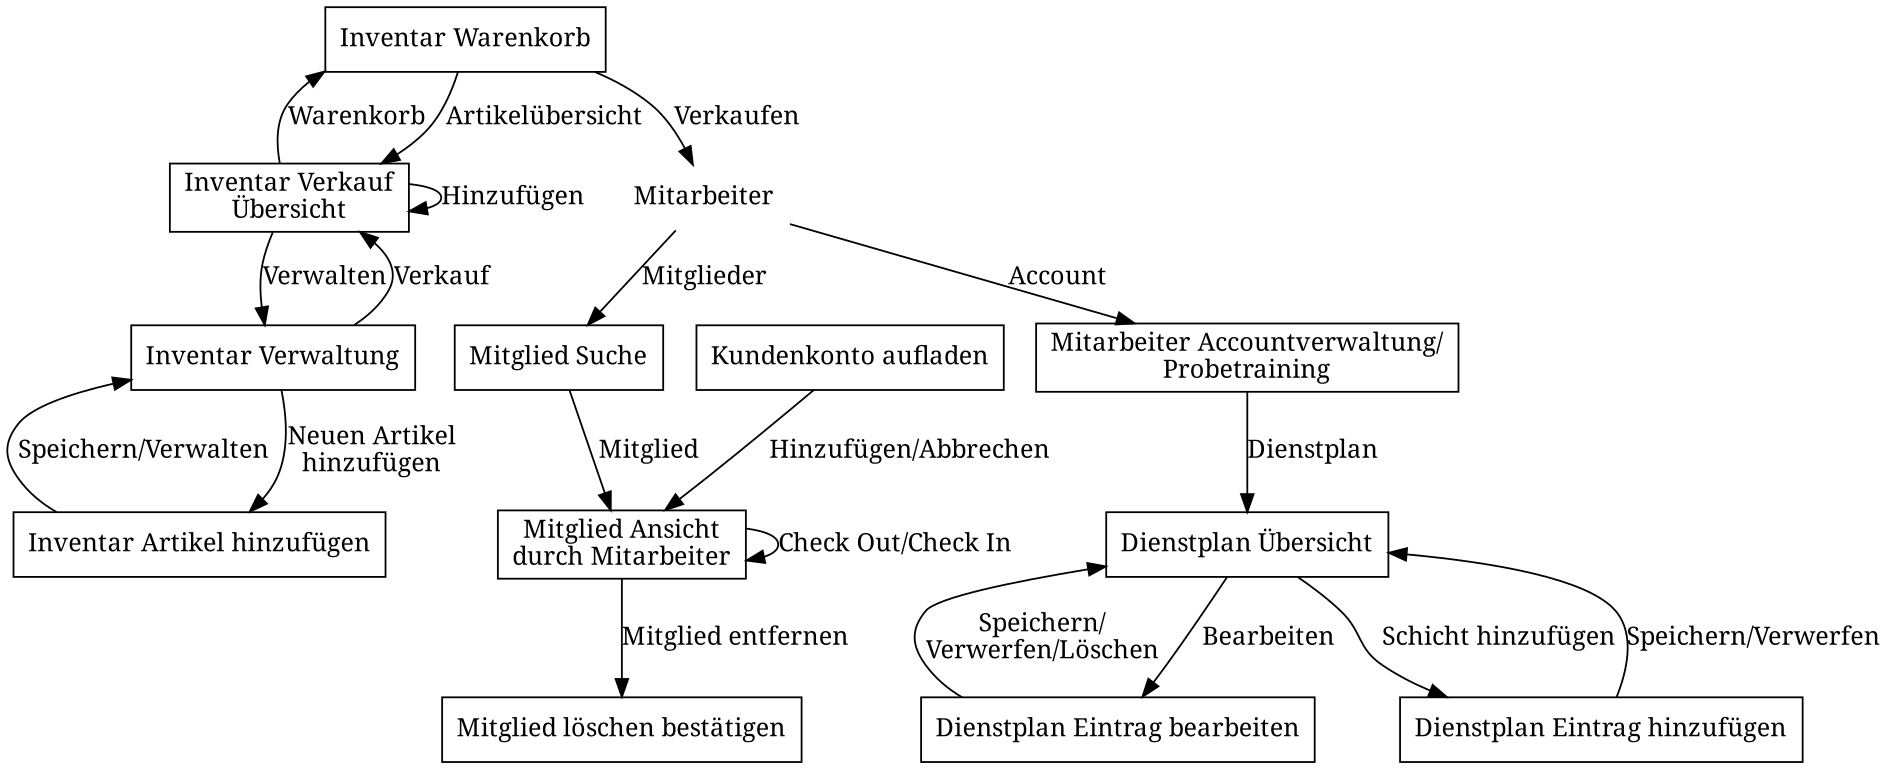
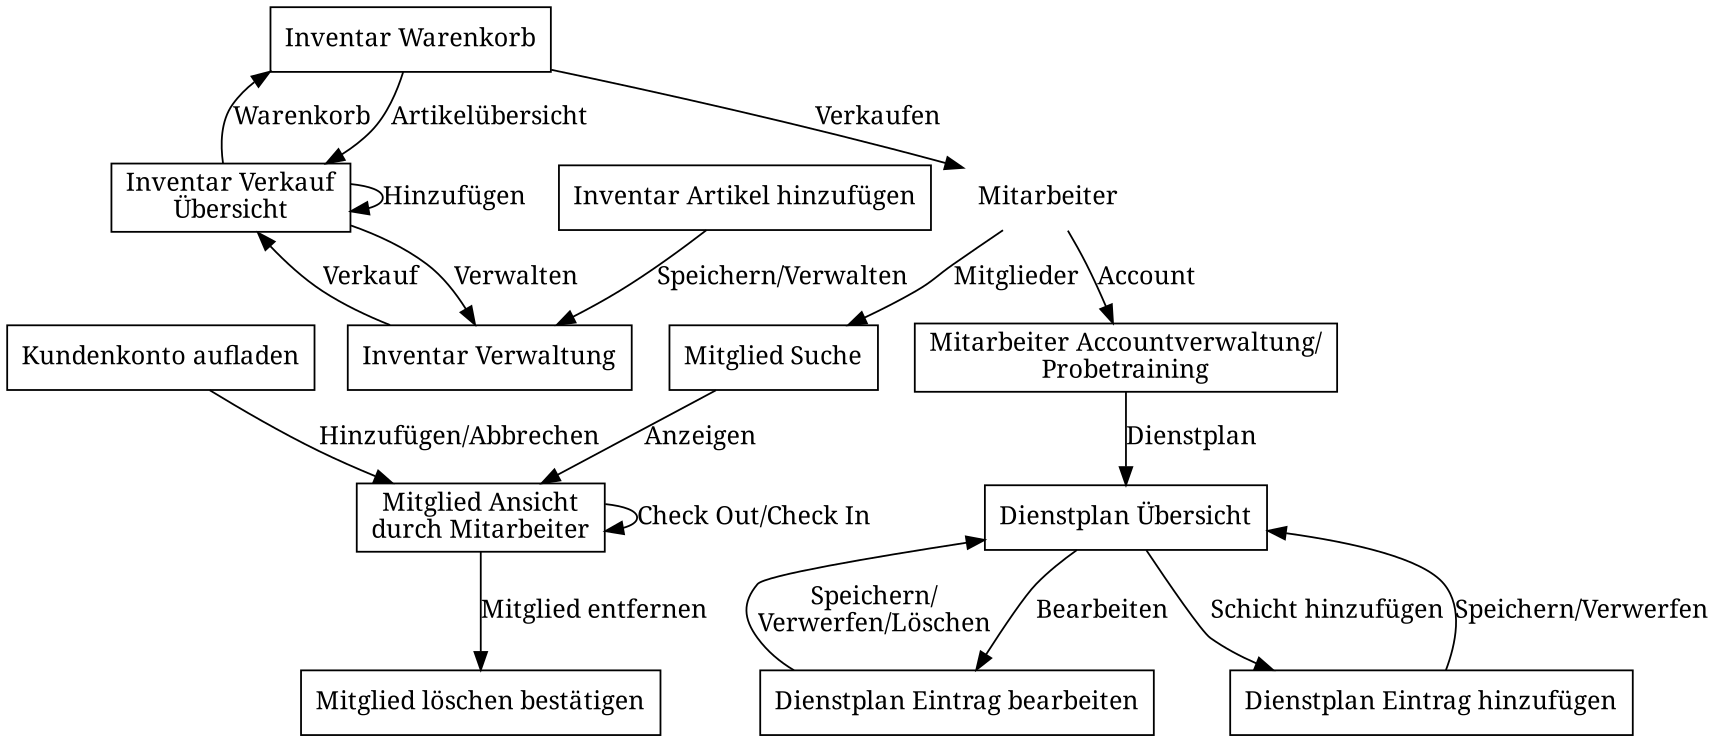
(285, 447) -> none
(649, 451) -> (701, 438)
